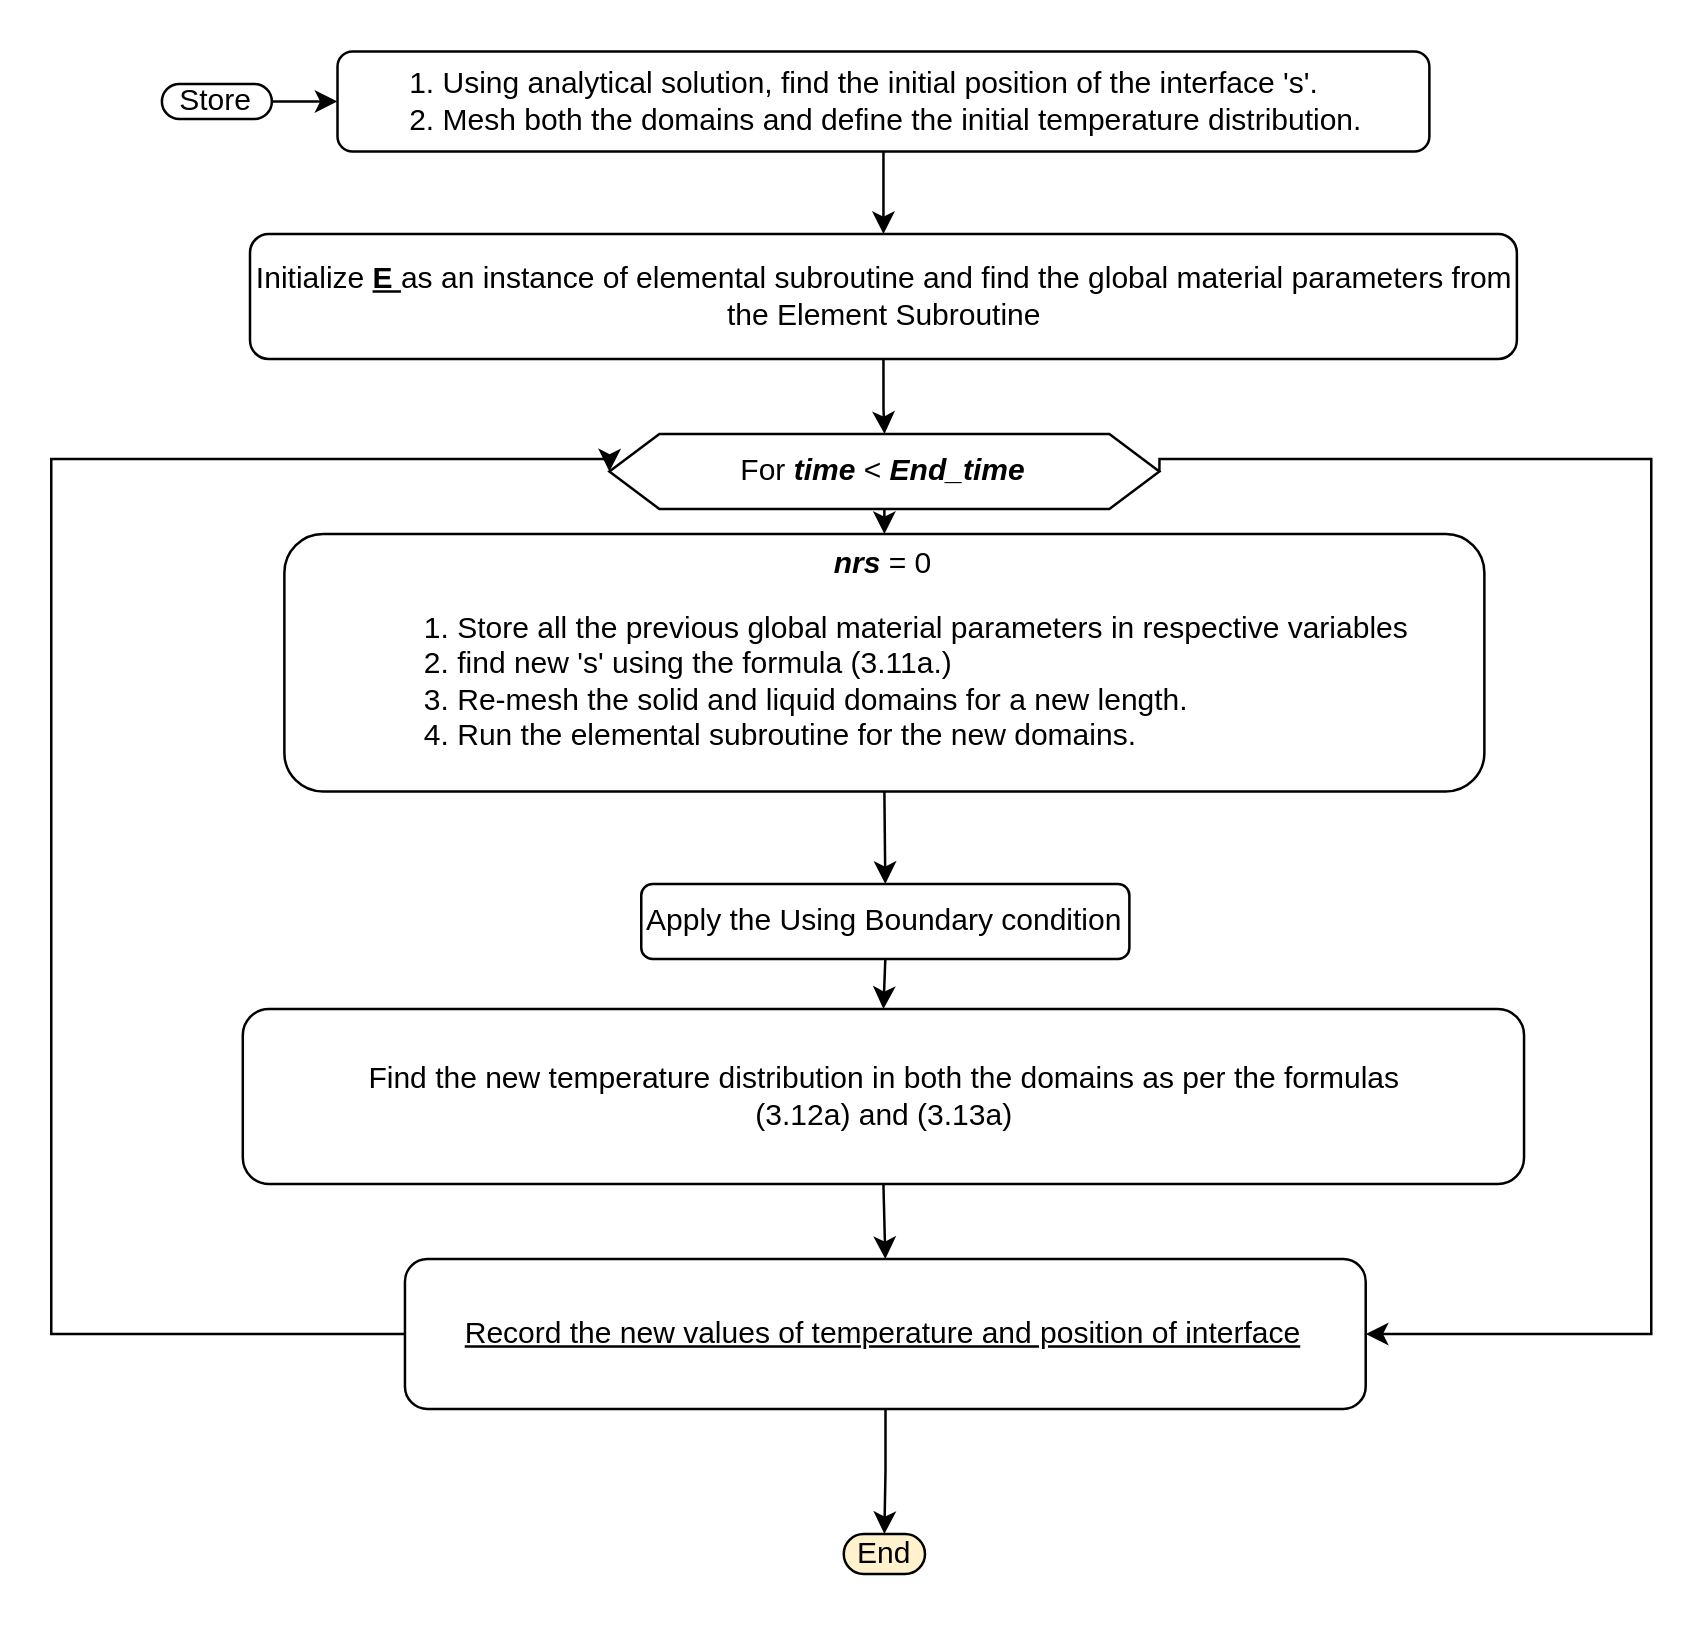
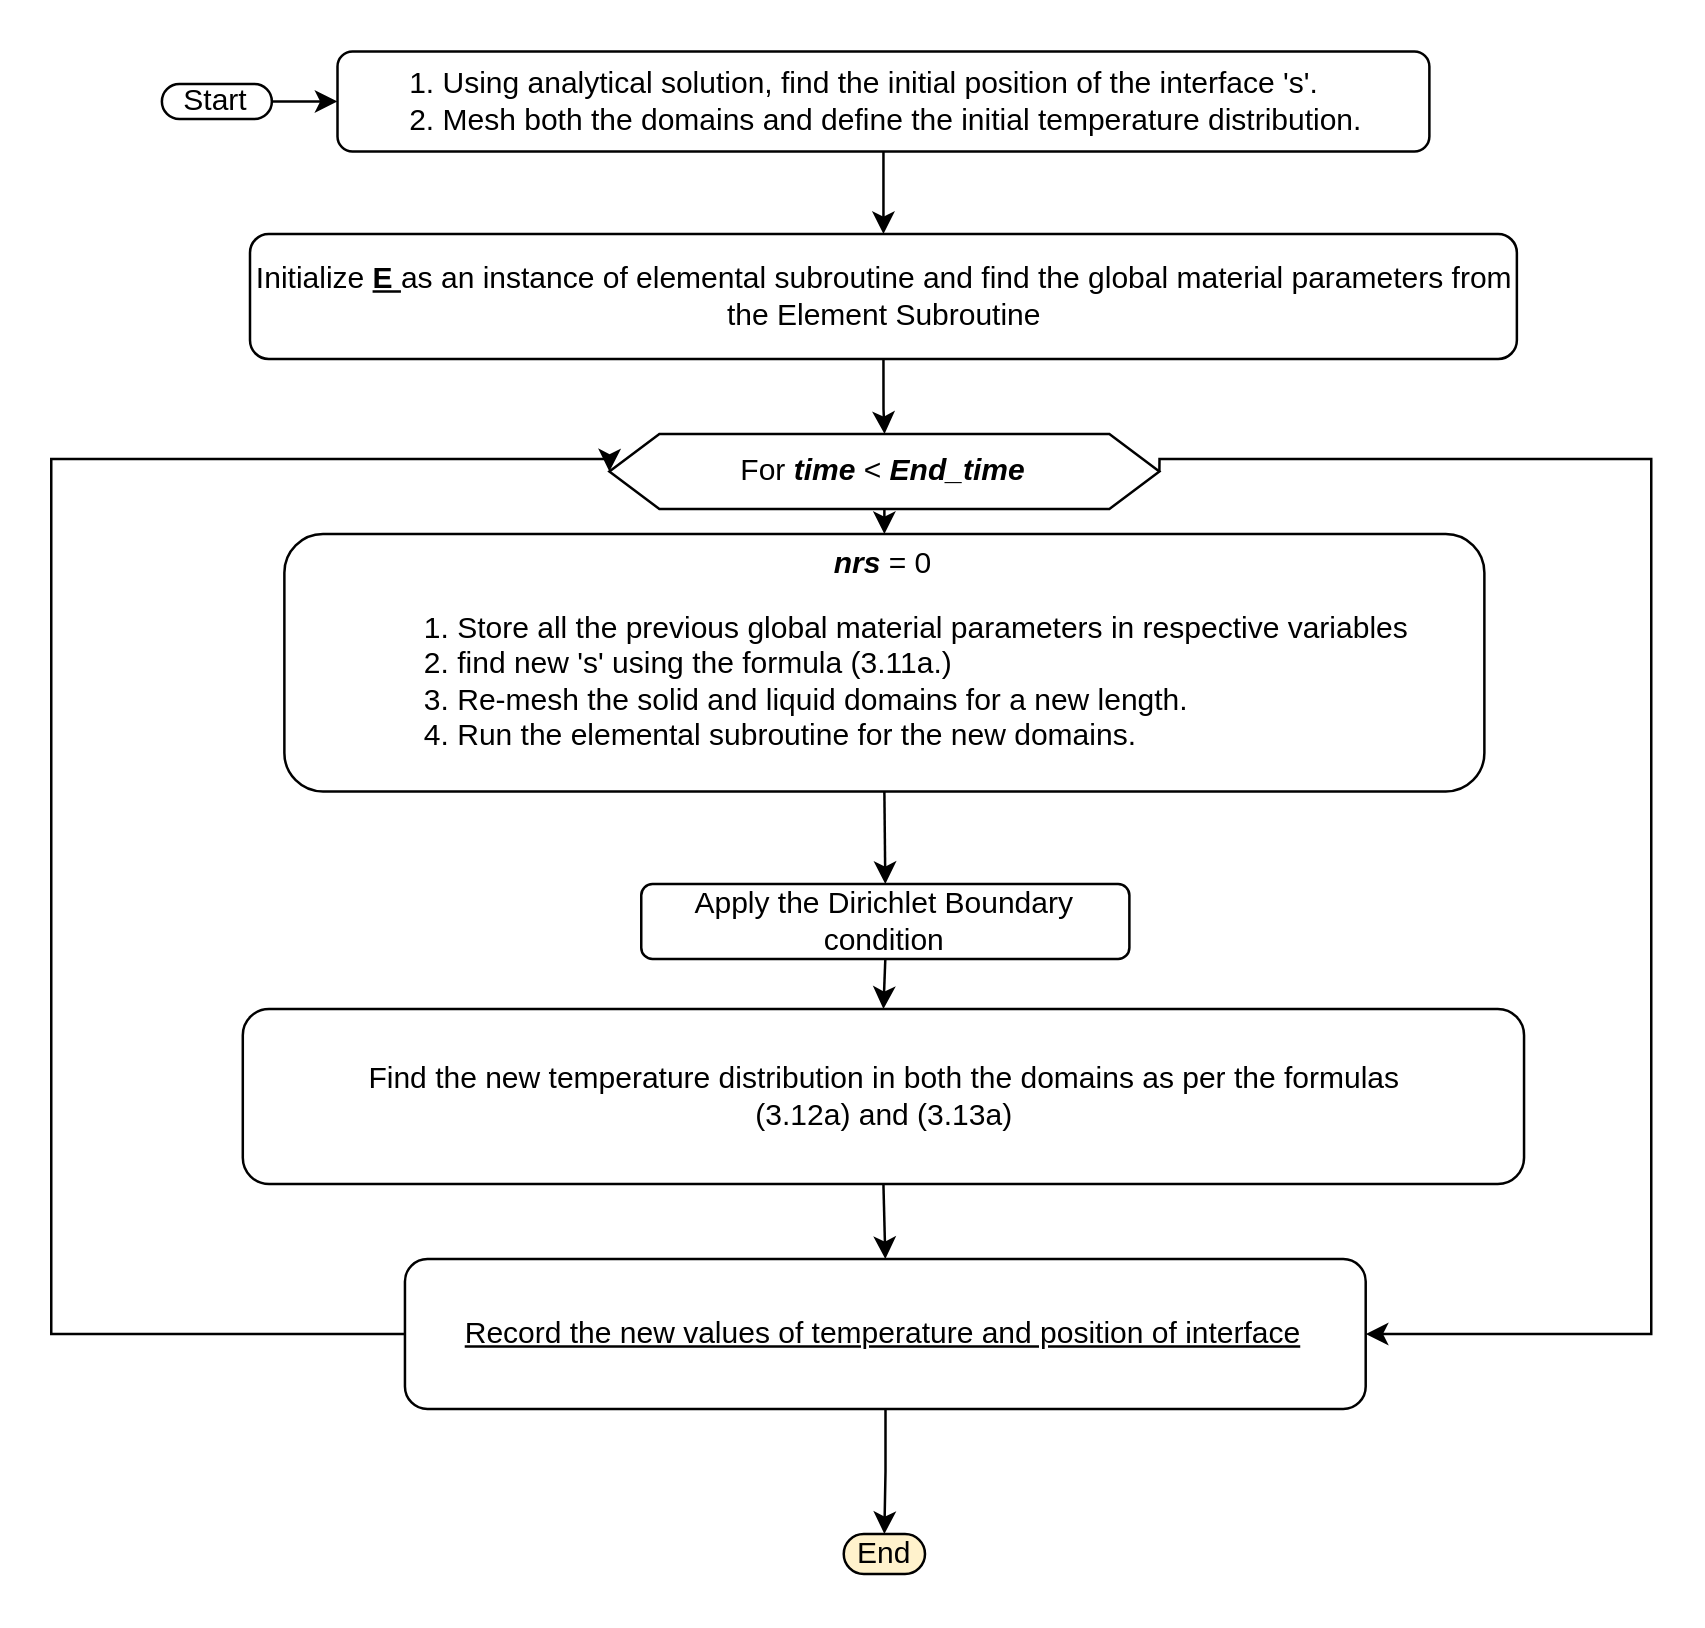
(216, 101) -> (216, 101)
(885, 921) -> (885, 921)
